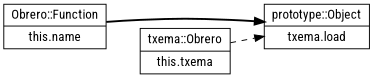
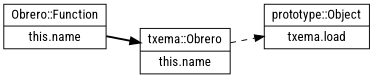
(180, 19) -> (118, 39)
(185, 62) -> (185, 62)
